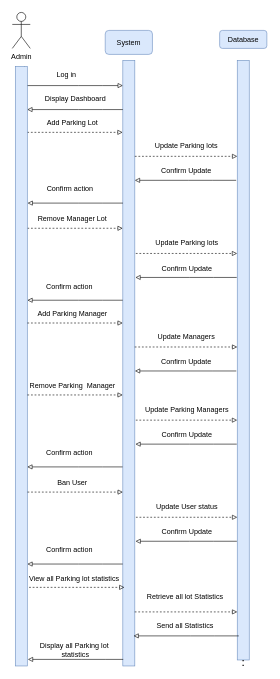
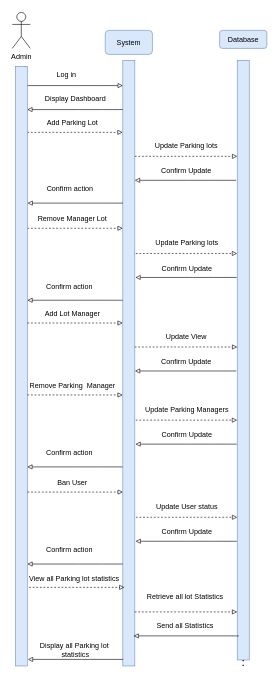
(73, 314) -> (73, 314)
(187, 337) -> (187, 337)
